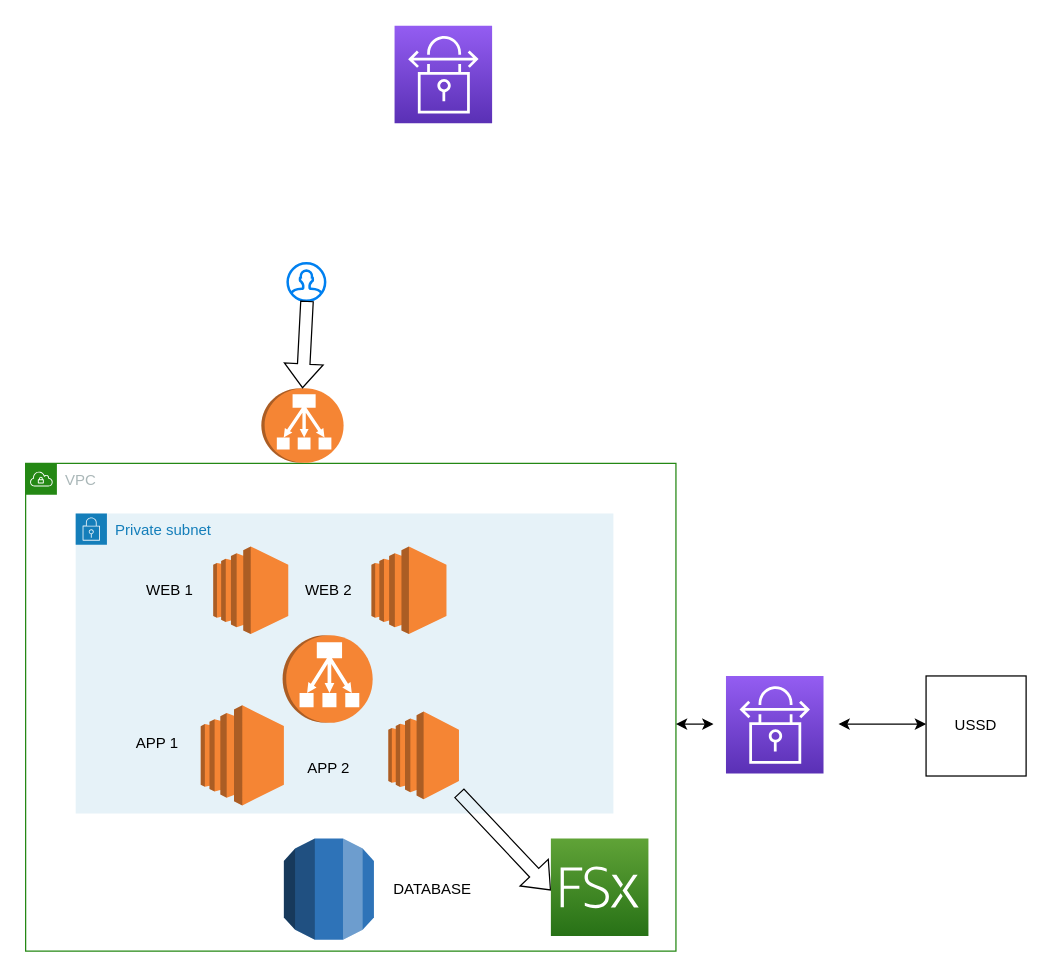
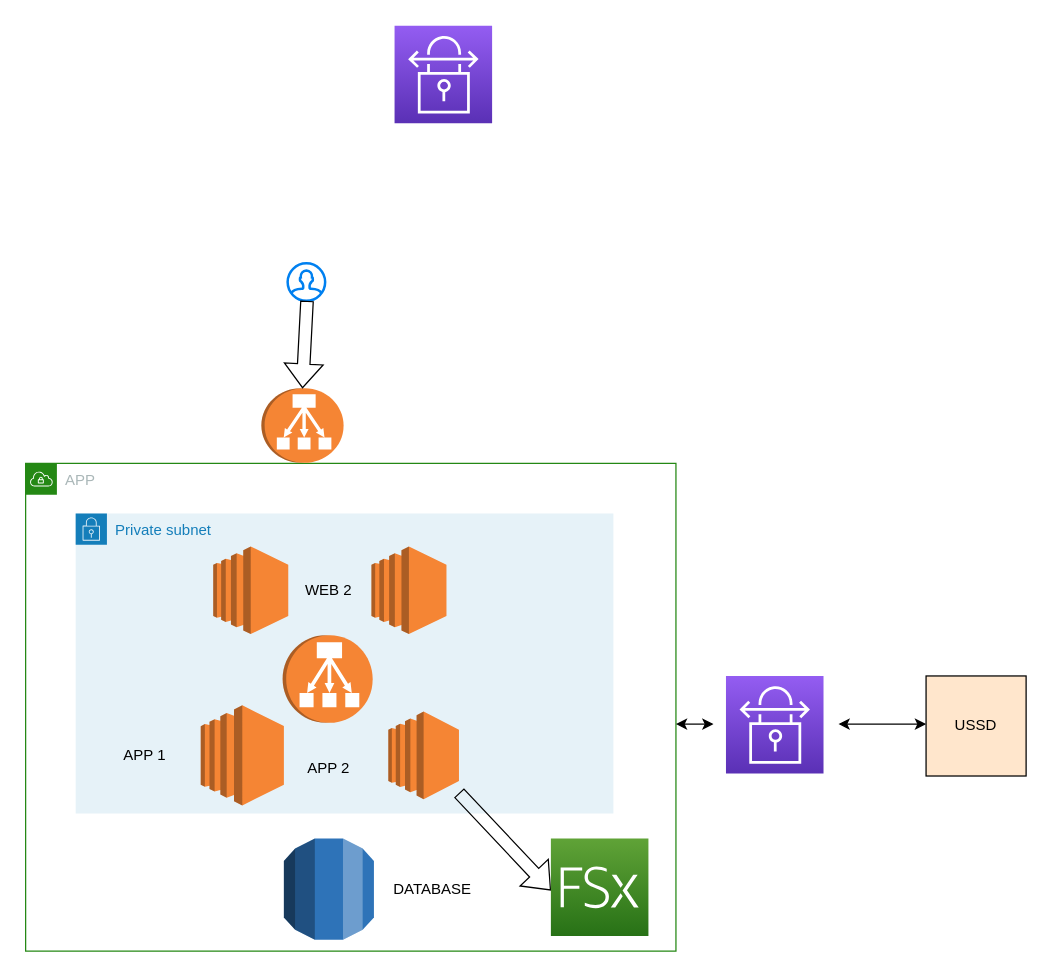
(78, 481) -> (78, 481)
(169, 590) -> none
(976, 726) -> (976, 726)
(157, 743) -> (144, 755)
